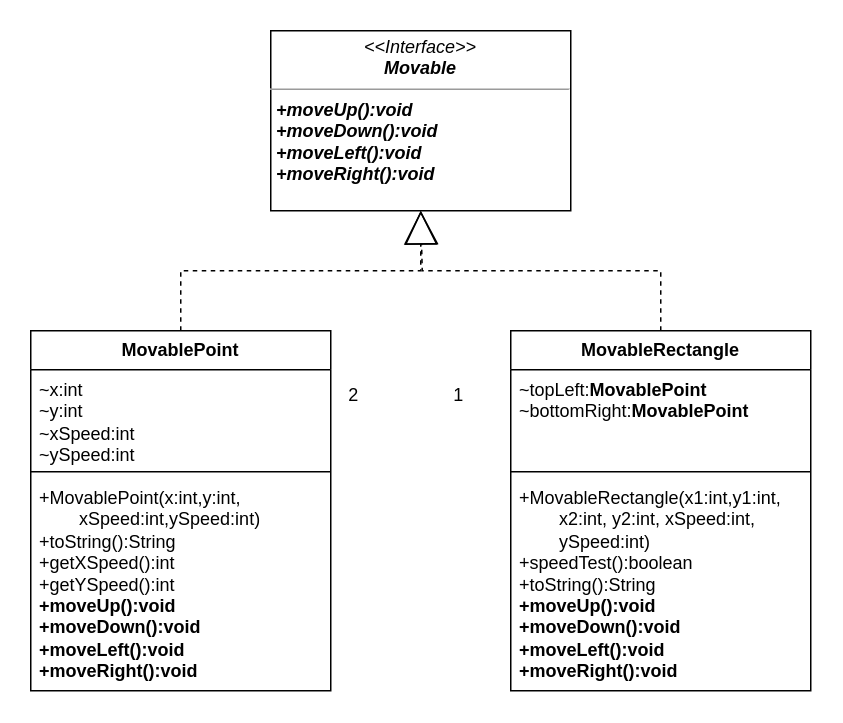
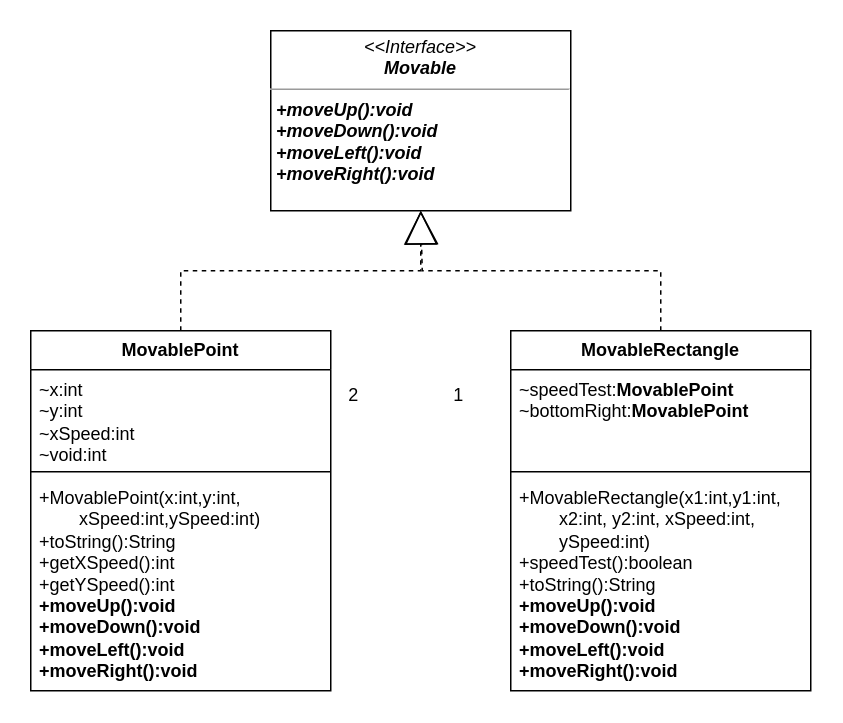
(636, 402) -> (636, 402)
(91, 423) -> (91, 423)
